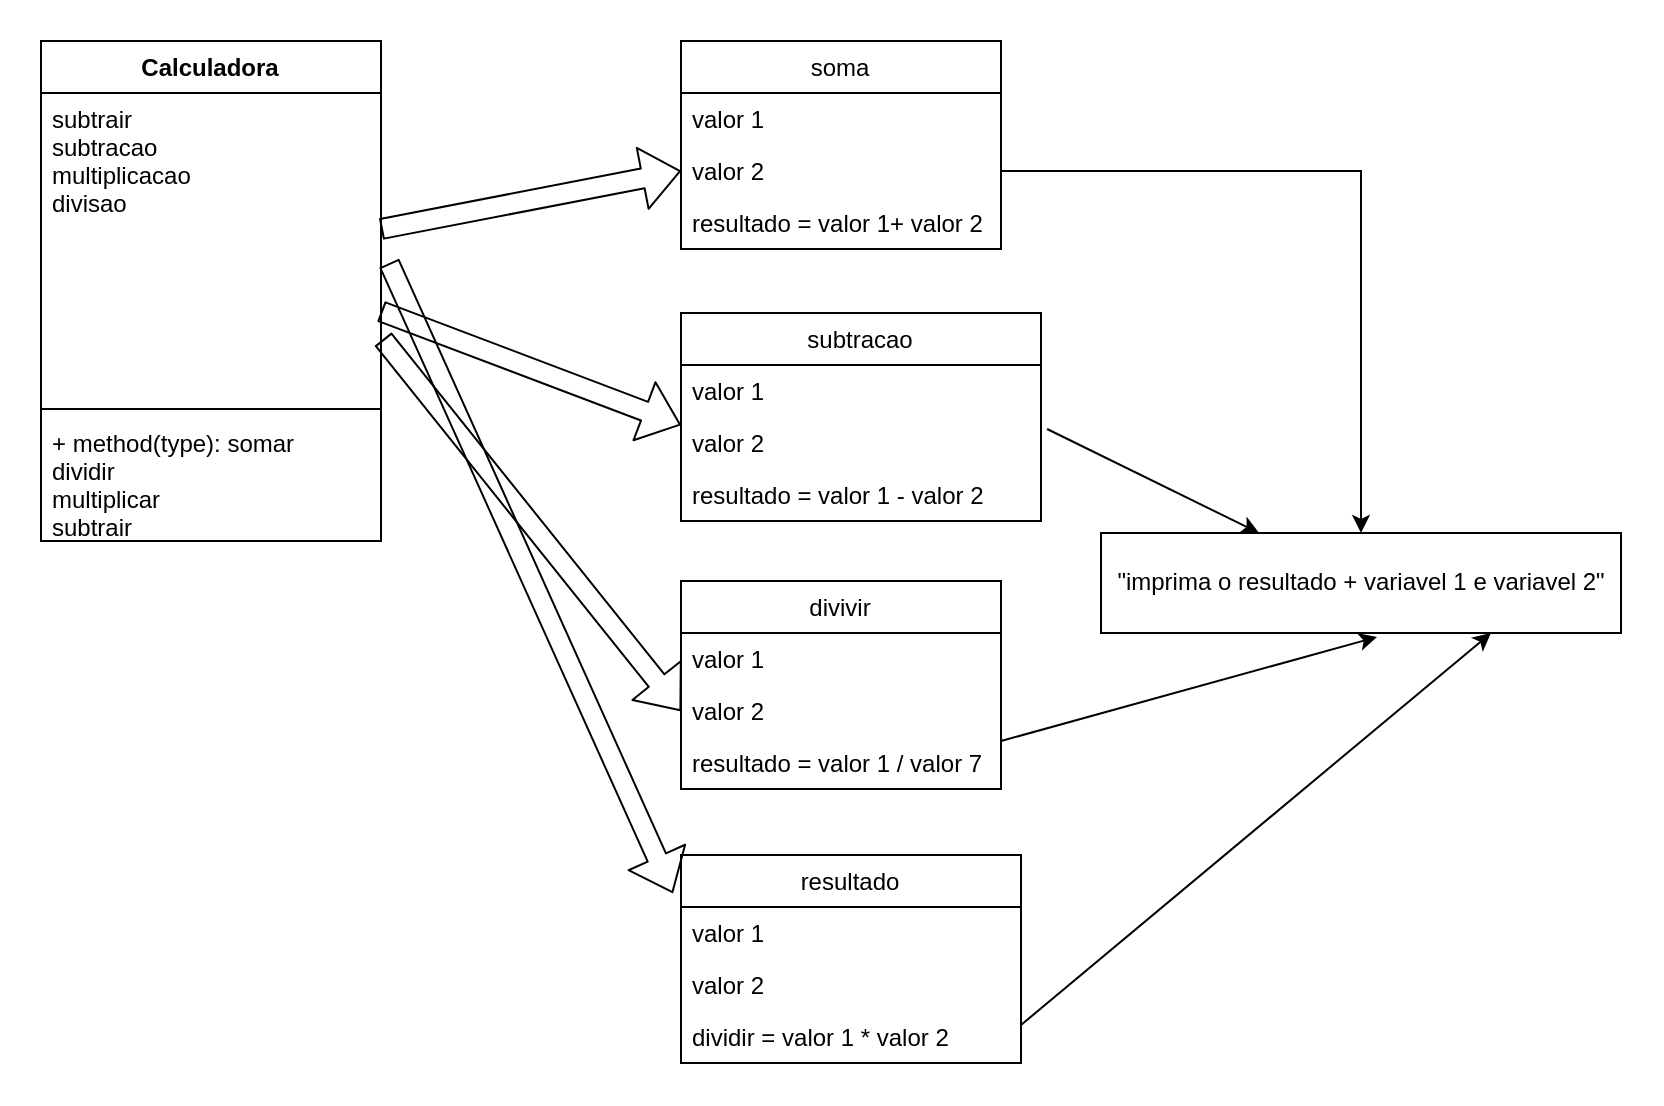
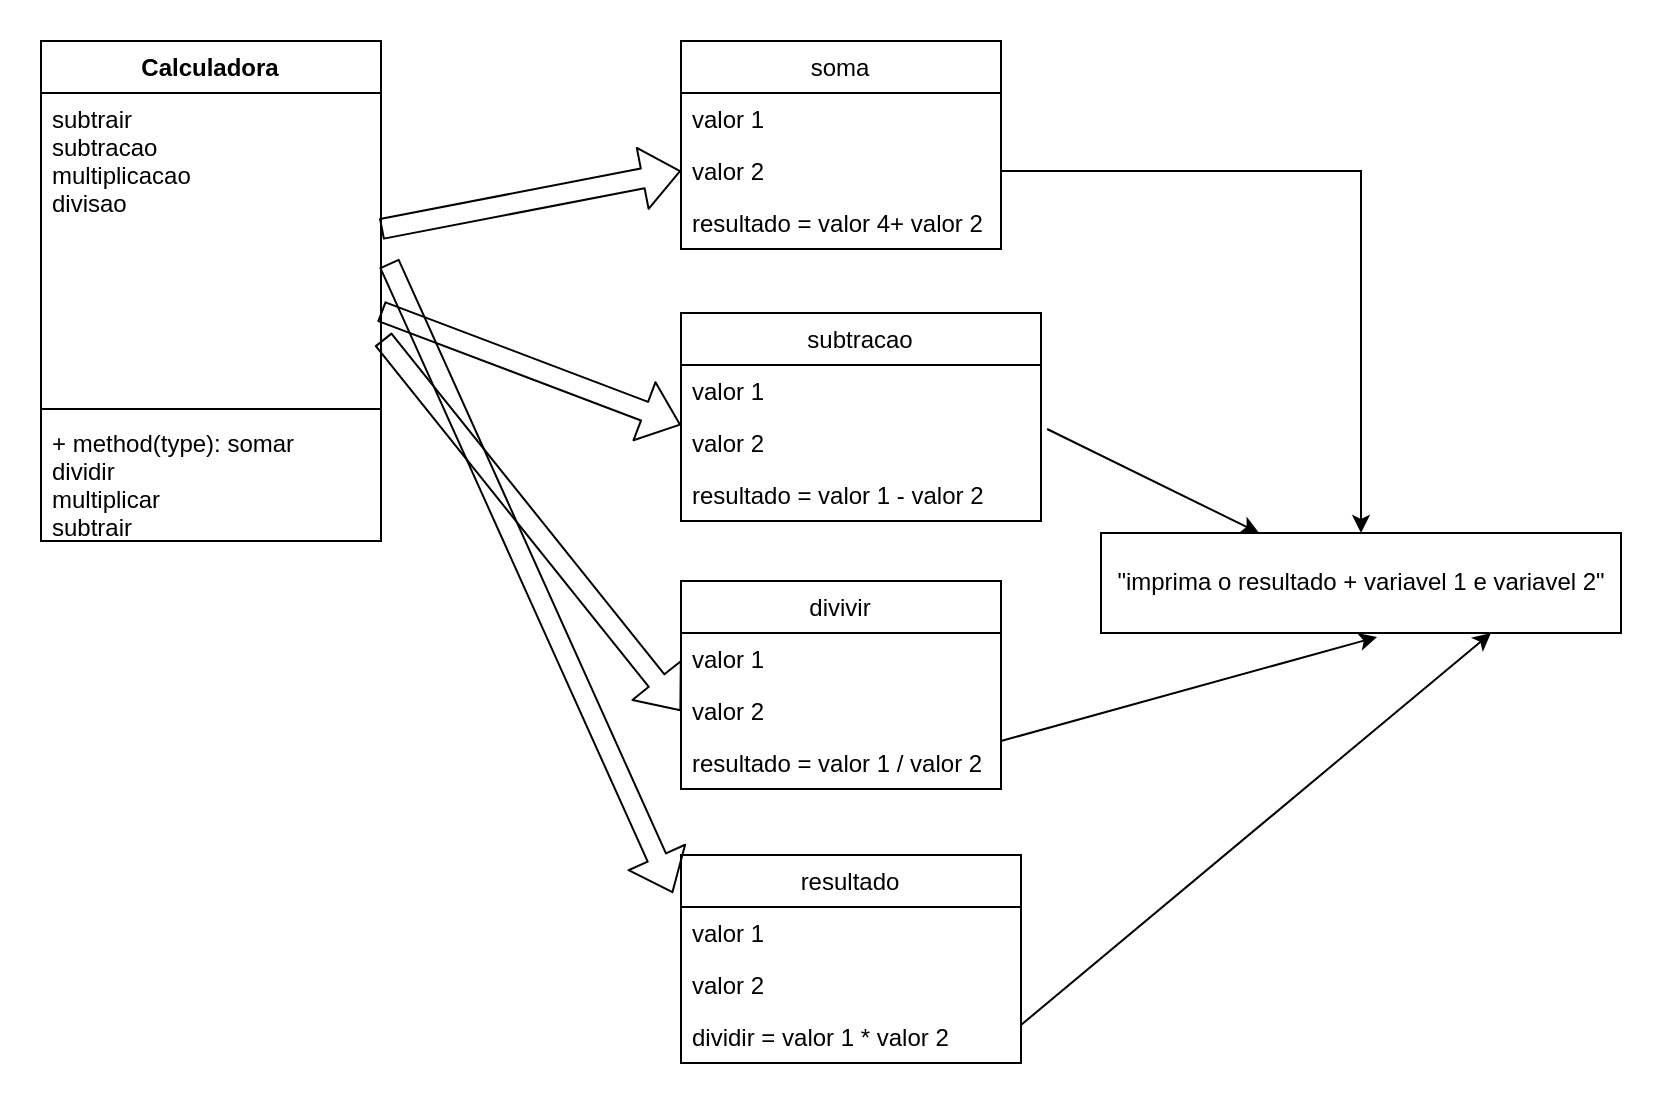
(855, 224) -> (855, 224)
(859, 764) -> (859, 764)
